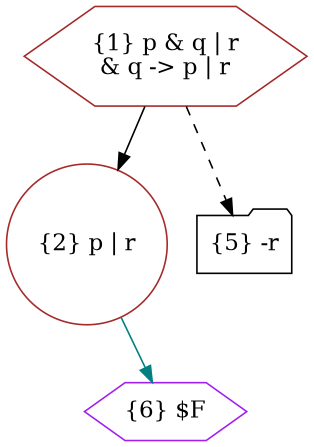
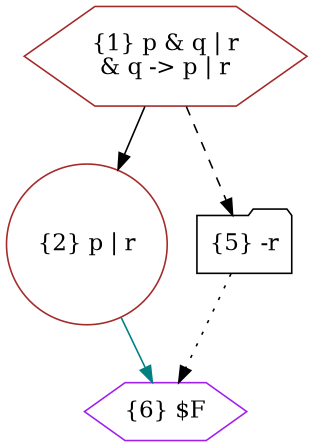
none -> (208, 321)
